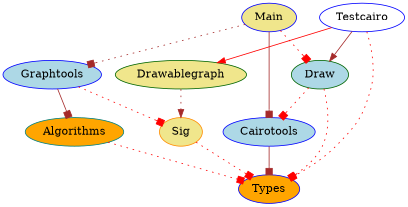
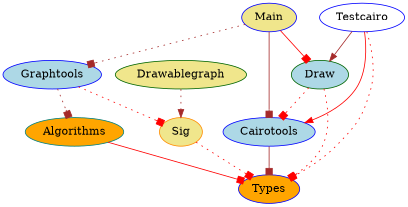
(278, 44) -> (357, 87)
(293, 45) -> (292, 43)
(62, 99) -> (62, 99)
(172, 161) -> (172, 161)
